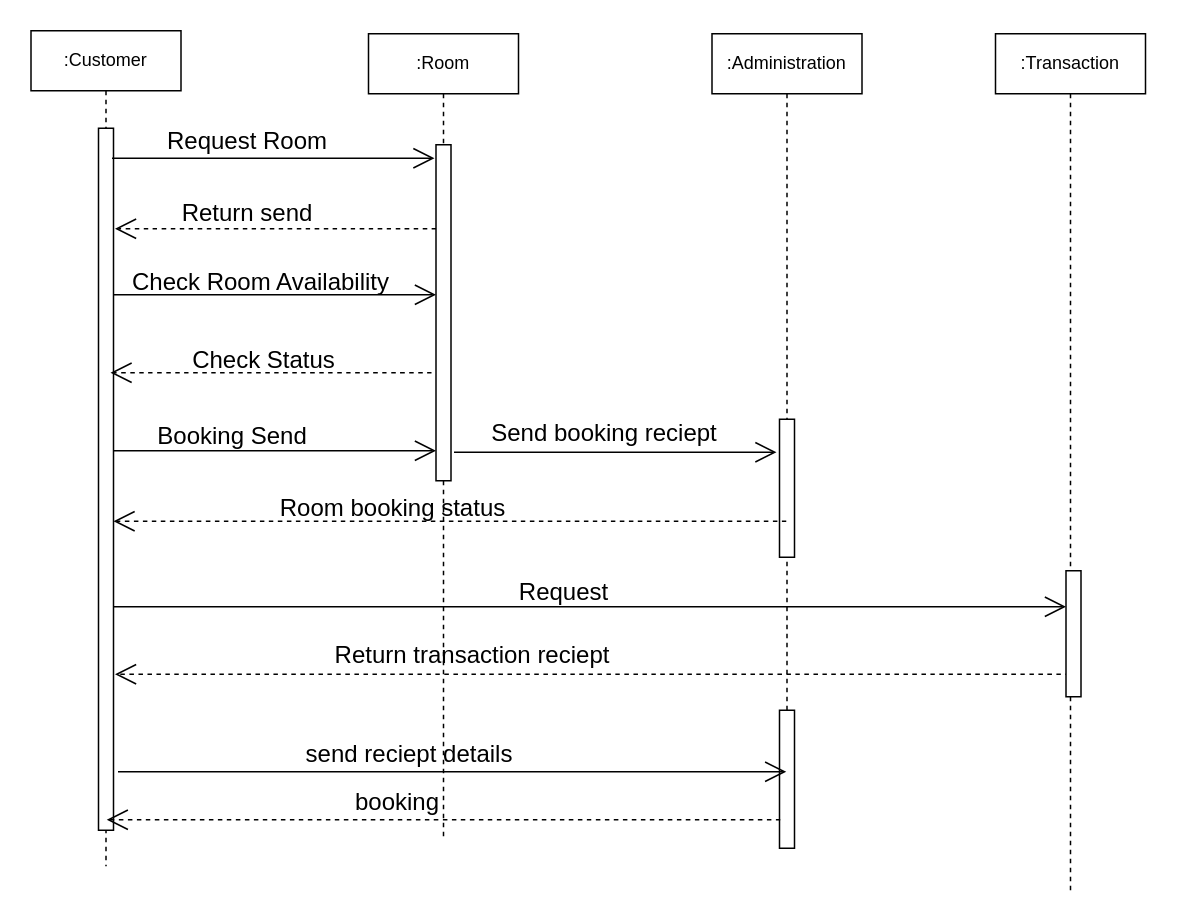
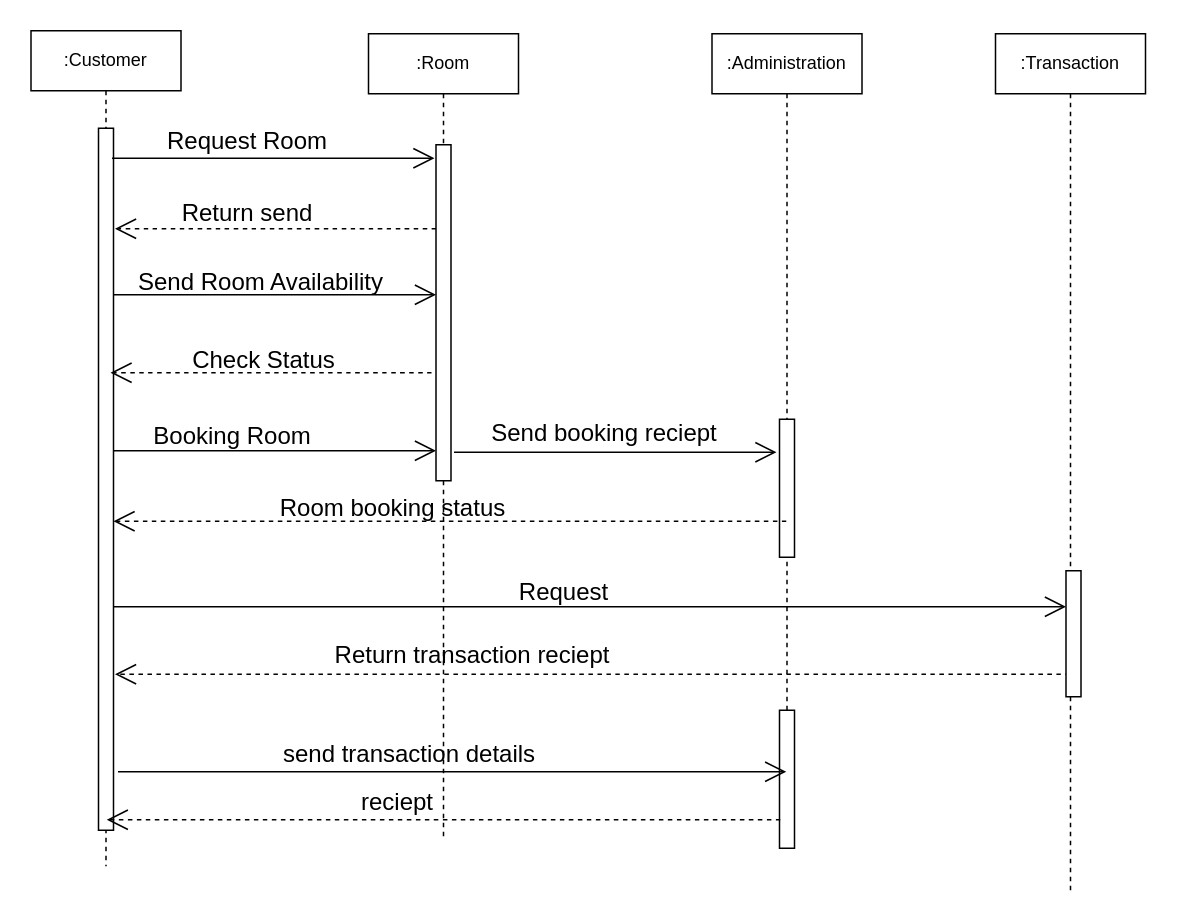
(261, 281) -> (261, 281)
(233, 436) -> (233, 436)
(410, 754) -> (410, 754)
(398, 802) -> (398, 802)
